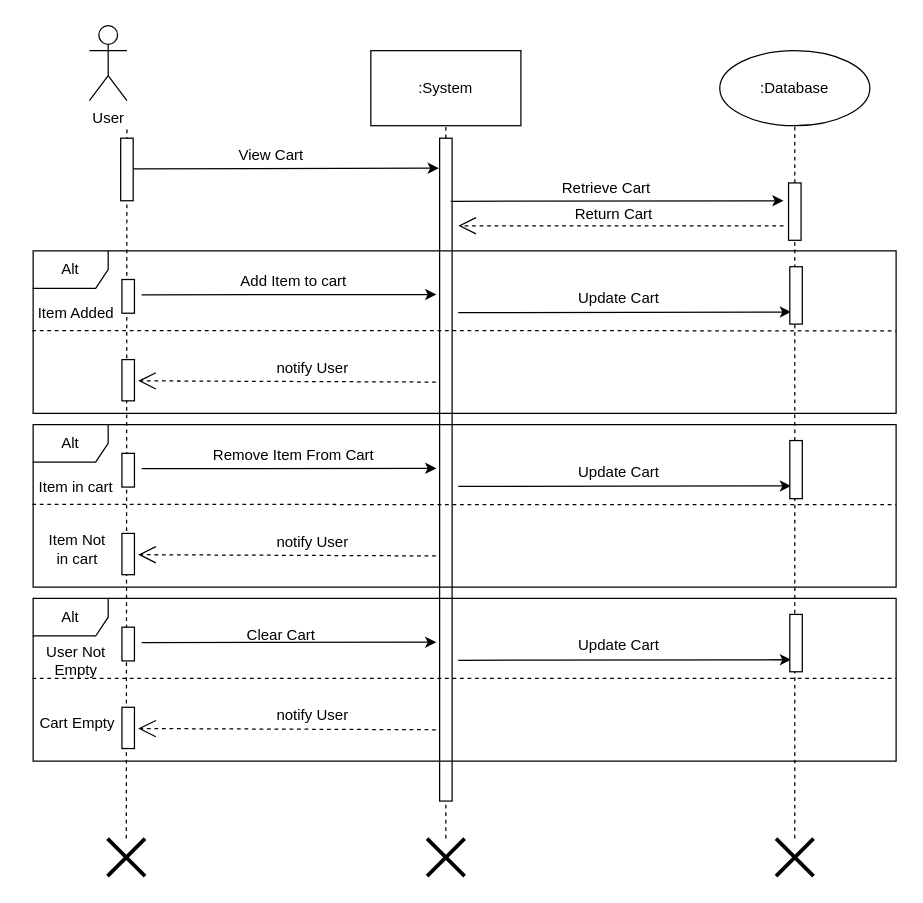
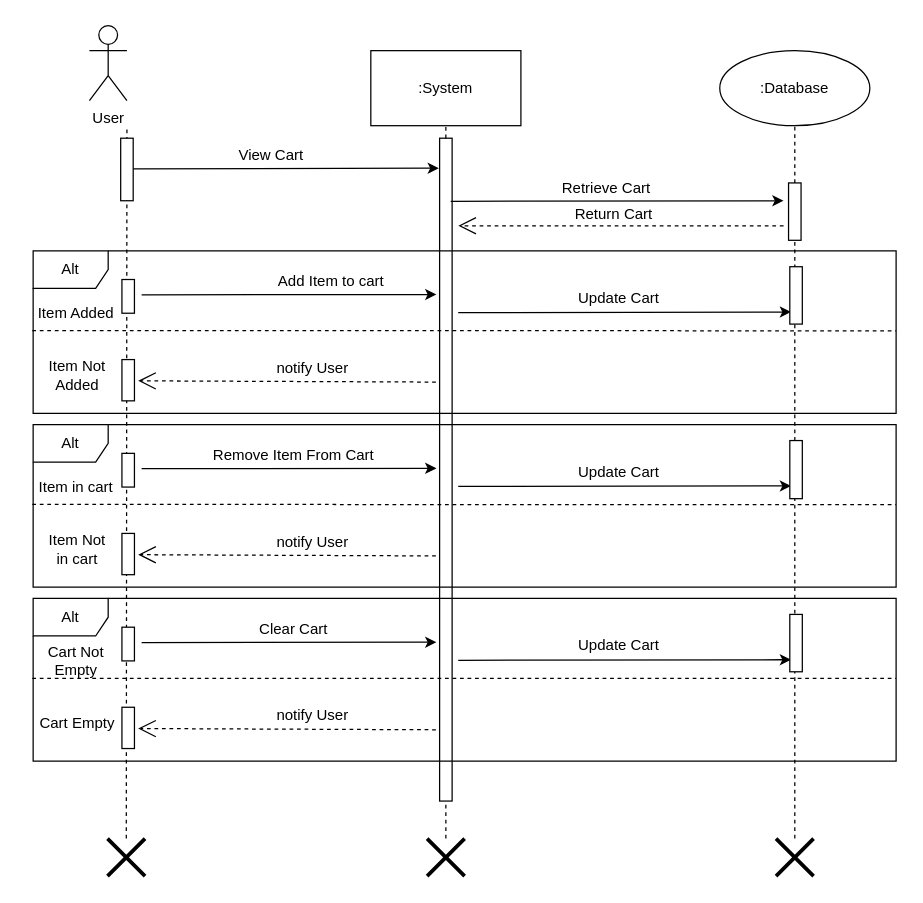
(293, 282) -> (331, 282)
none -> (77, 376)
(281, 636) -> (293, 629)
(76, 661) -> (76, 661)
